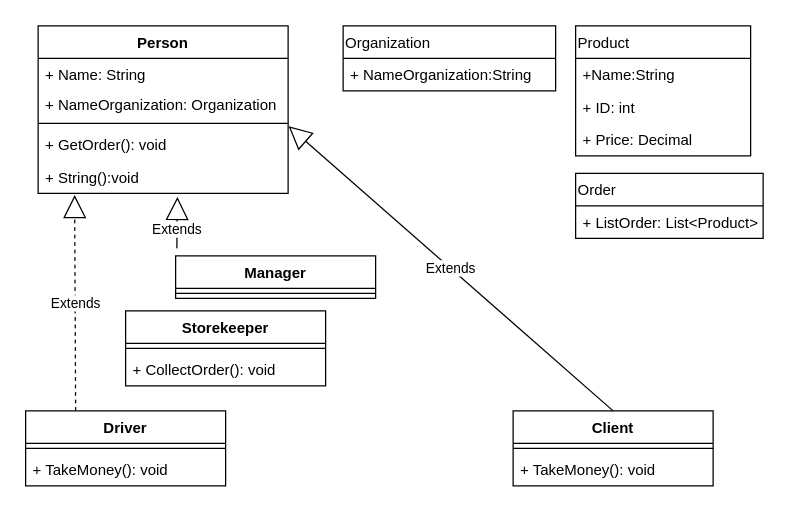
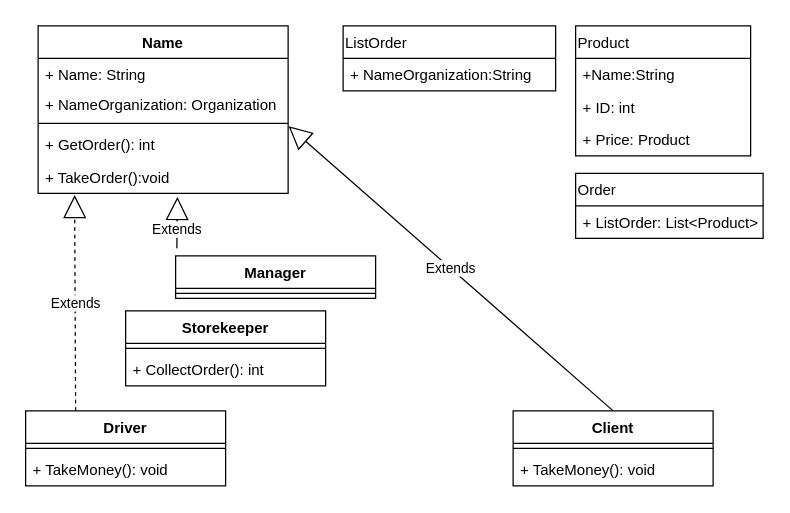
(163, 43) -> (163, 43)
(392, 43) -> (381, 43)
(638, 140) -> (642, 140)
(113, 145) -> (109, 145)
(100, 178) -> (115, 178)
(213, 370) -> (209, 370)
